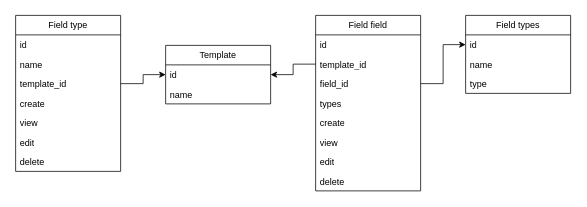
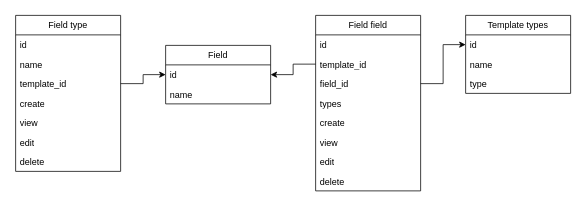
(518, 25) -> (518, 25)
(218, 55) -> (218, 55)
